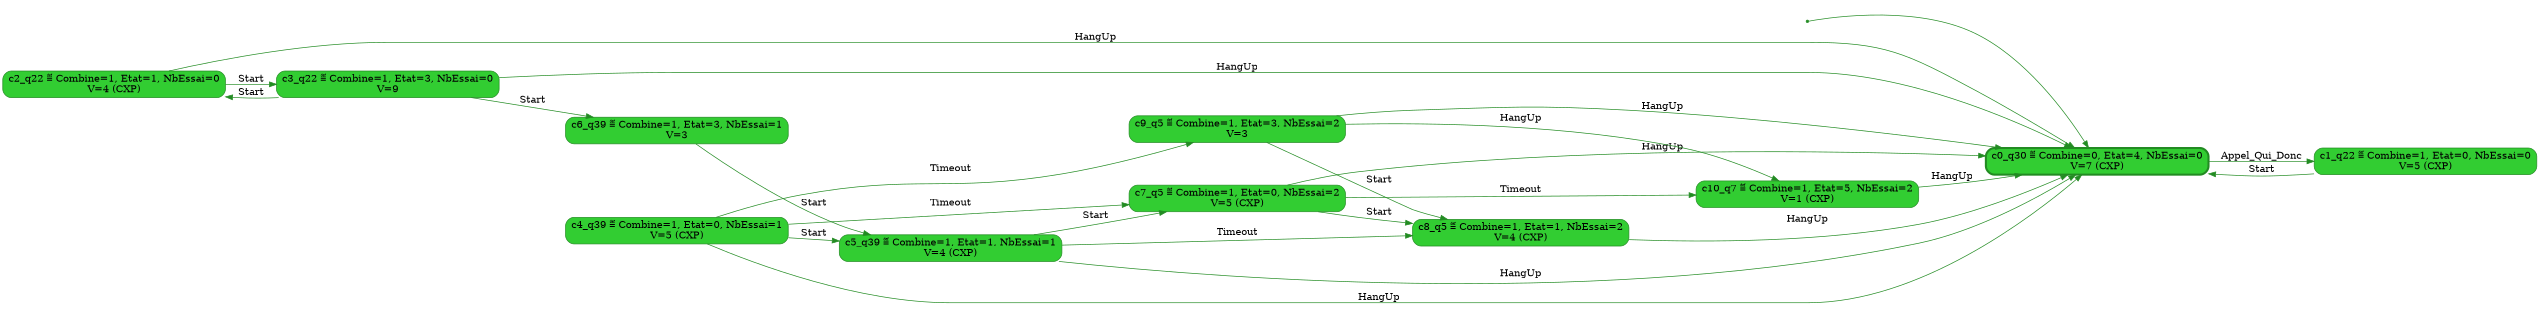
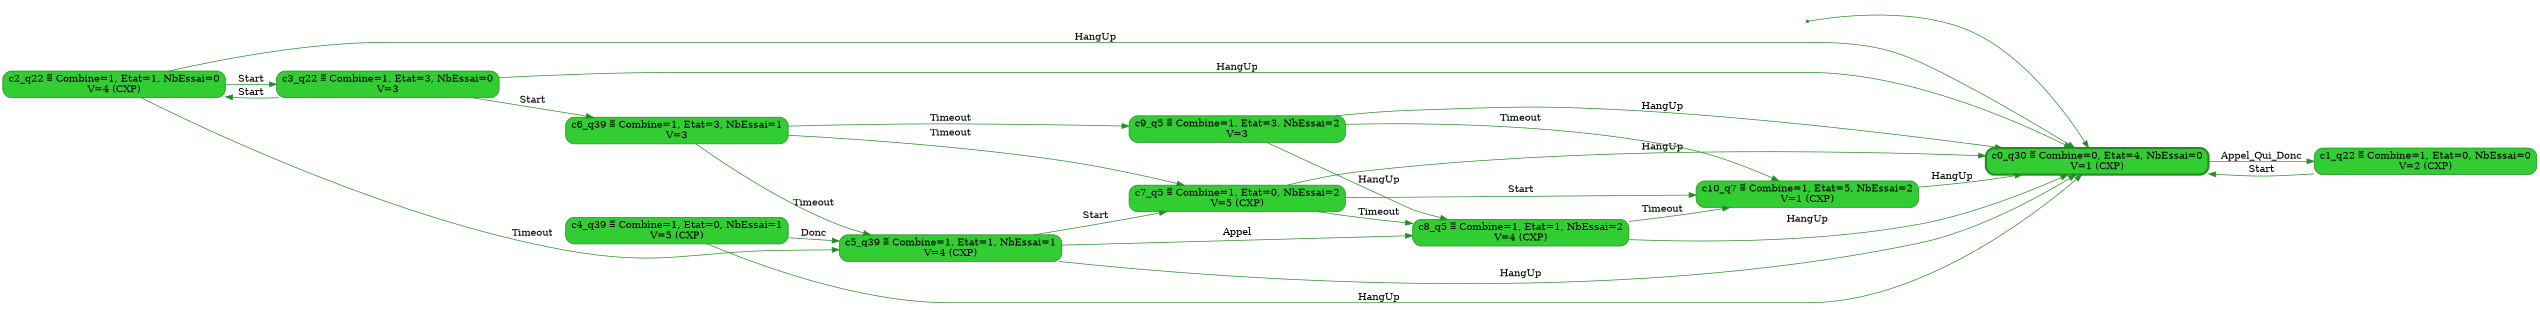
(388, 84) -> (388, 84)
(1521, 118) -> (1521, 118)
(2097, 161) -> (2097, 161)
(2426, 161) -> (2426, 161)
(1379, 180) -> (1379, 180)
(952, 184) -> (955, 124)
(1521, 190) -> (1521, 190)
(814, 203) -> (814, 203)
(1379, 212) -> (1379, 212)
(955, 215) -> (984, 151)
none -> (1676, 216)
none -> (475, 229)
(1237, 232) -> (1237, 232)
(814, 233) -> (814, 233)
